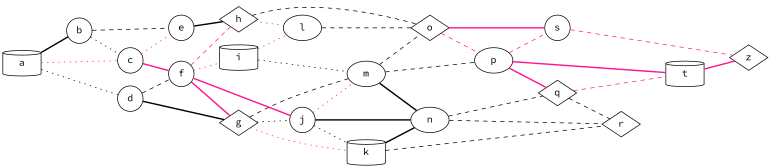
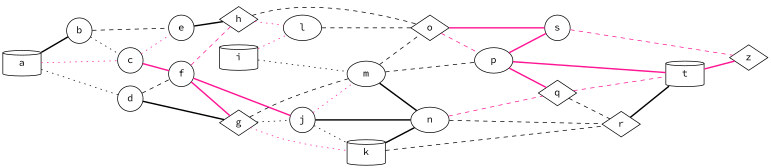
(528, 43) -> (528, 43)
(207, 67) -> none
none -> (650, 102)
(496, 106) -> (496, 106)
